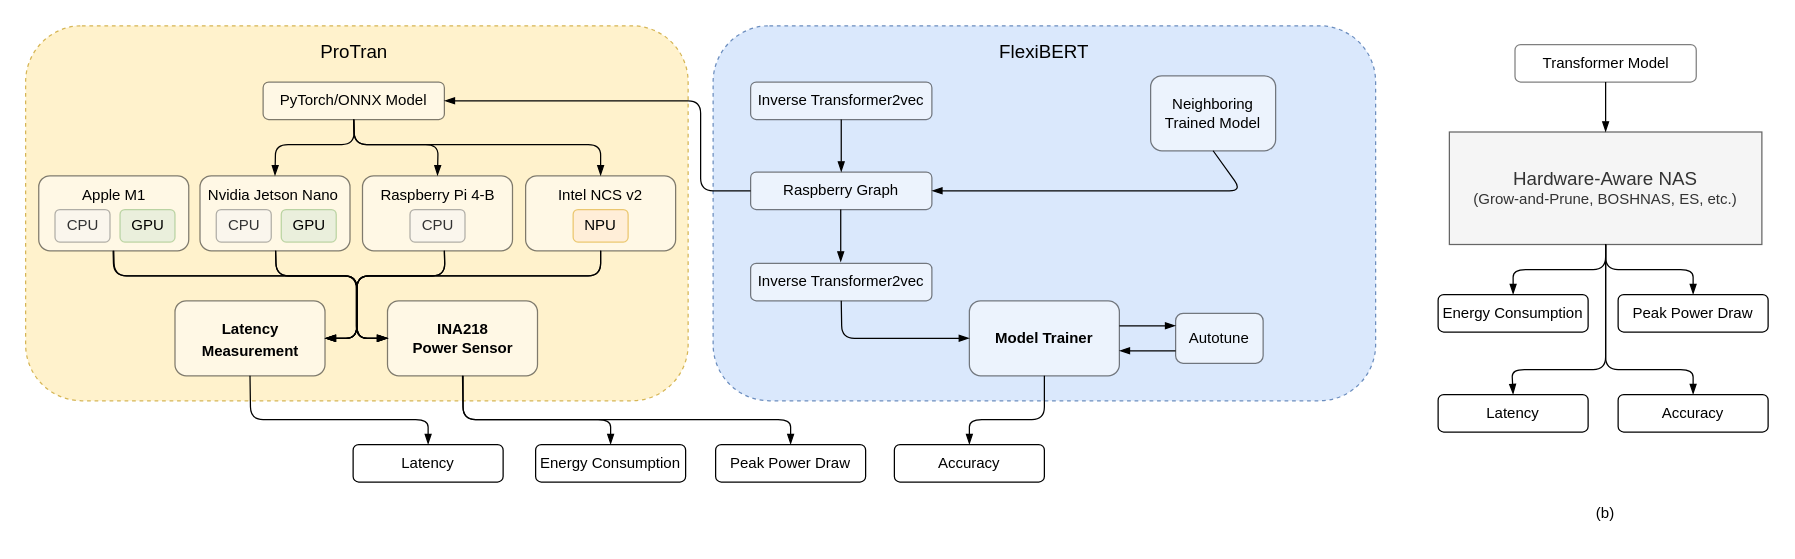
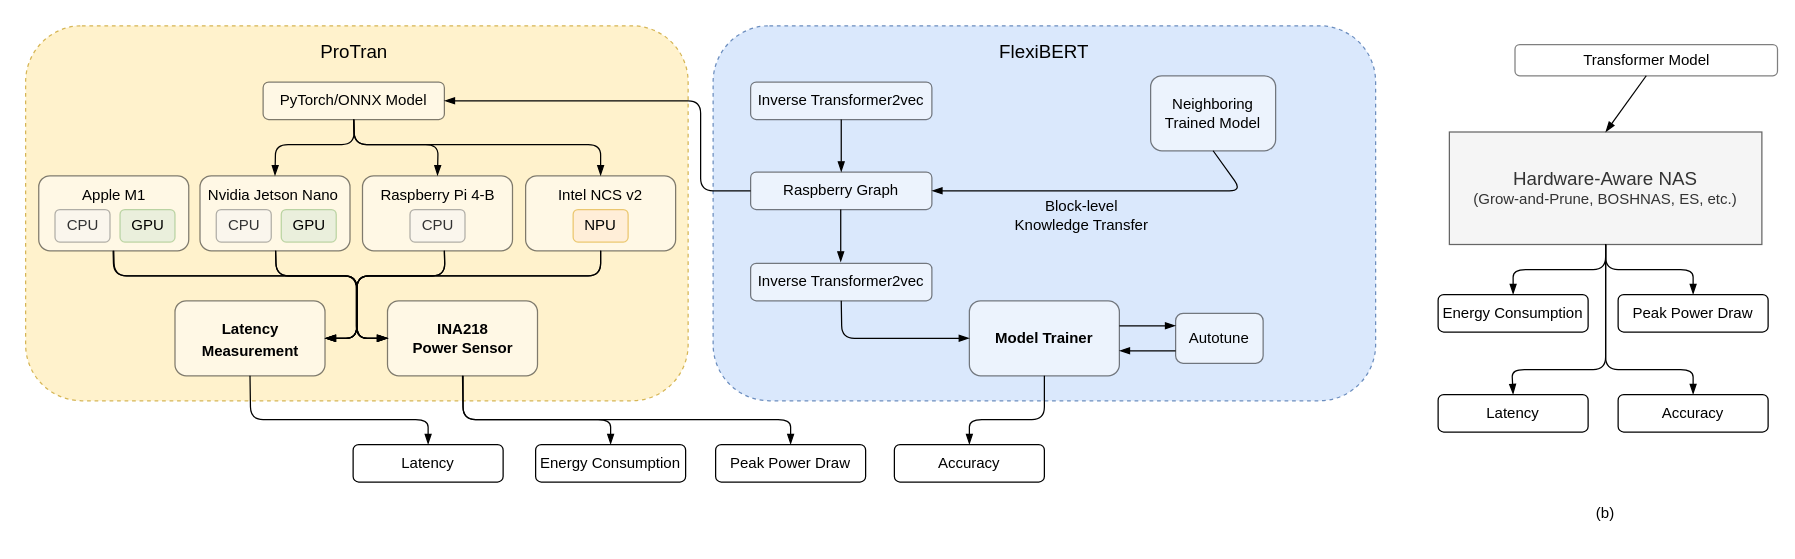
(1606, 63) -> (1646, 60)
none -> (1082, 216)
